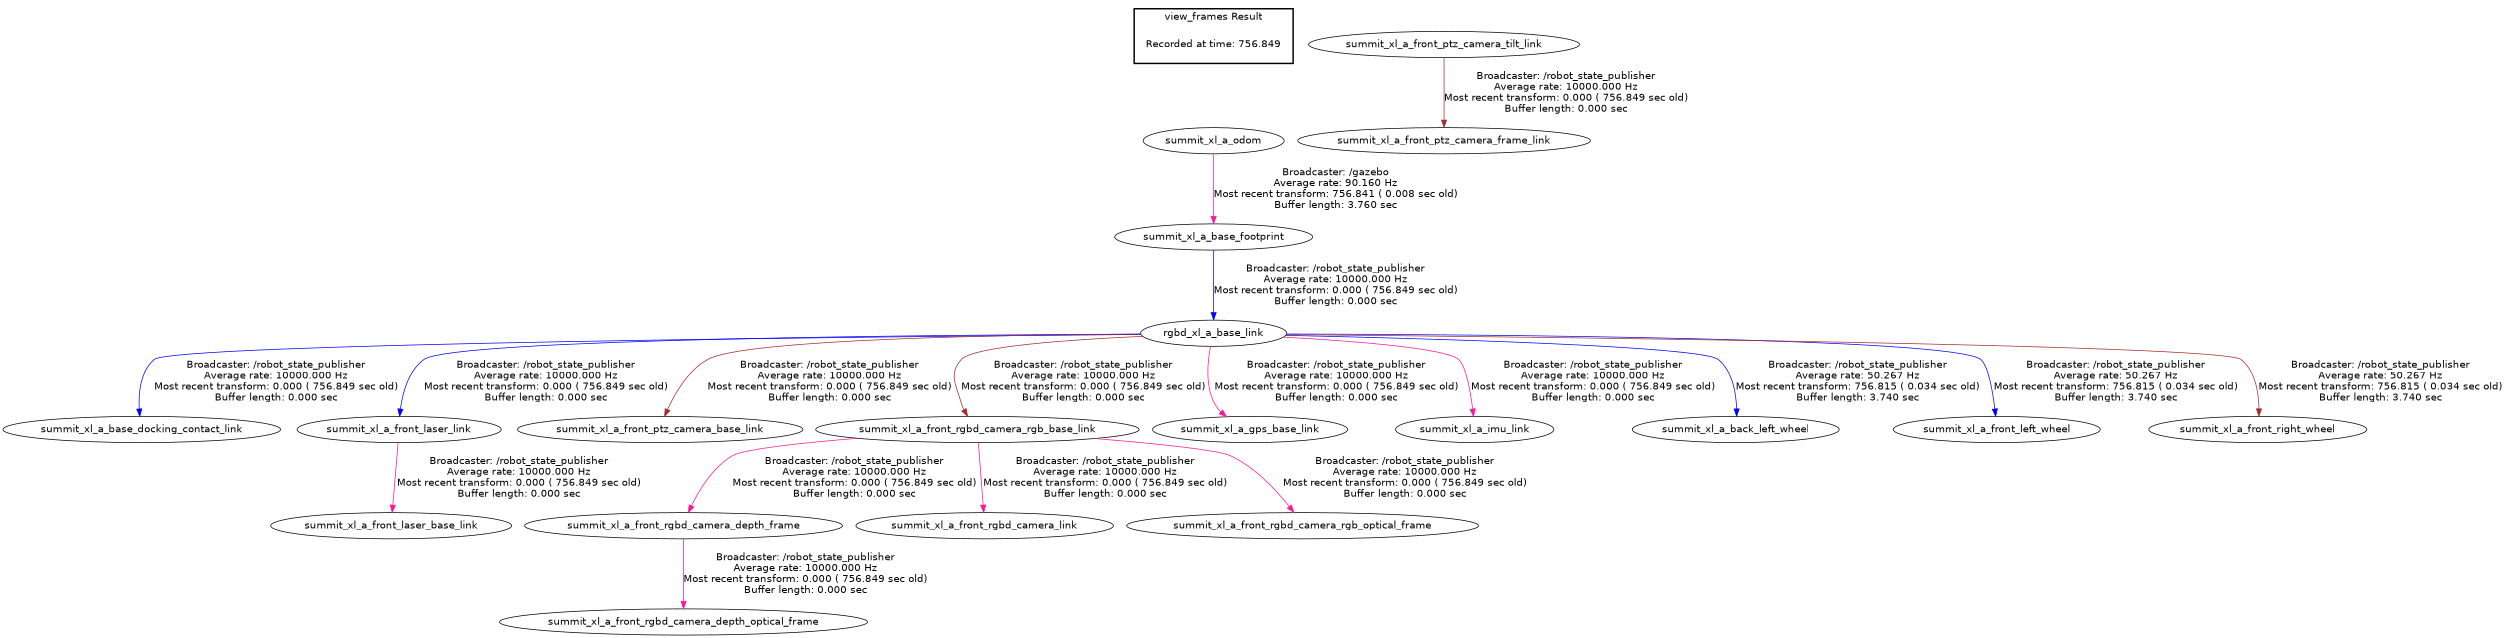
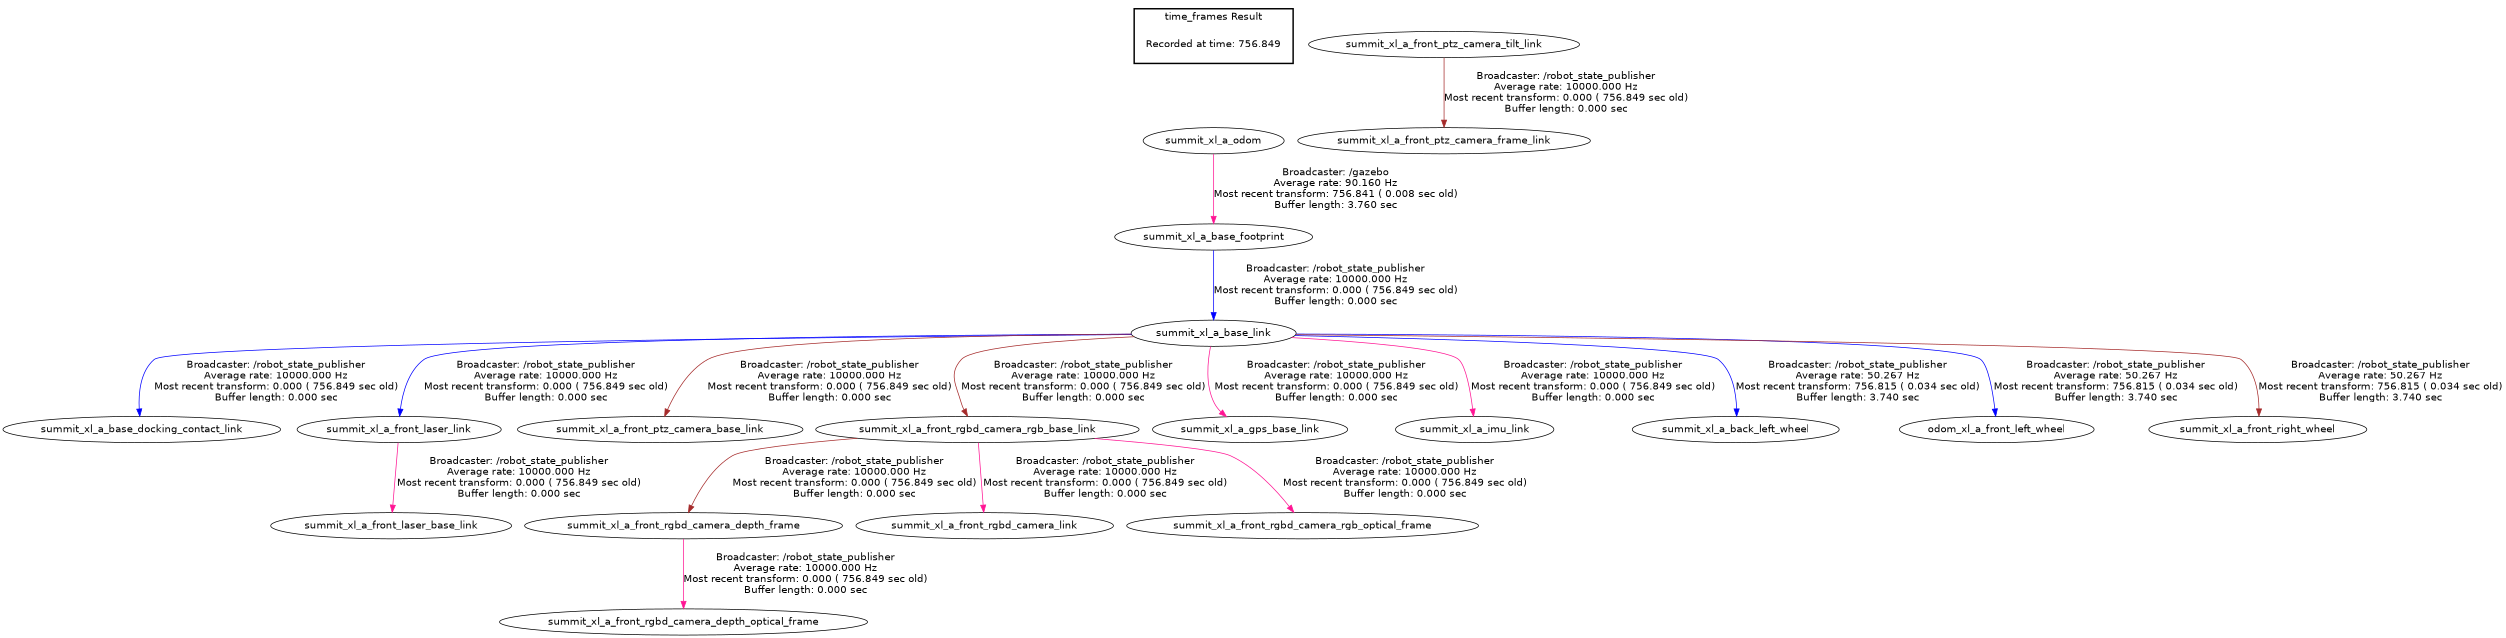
(1214, 17) -> (1214, 17)
(1214, 333) -> (1214, 333)
(1997, 429) -> (1997, 429)
(762, 449) -> (762, 449)
